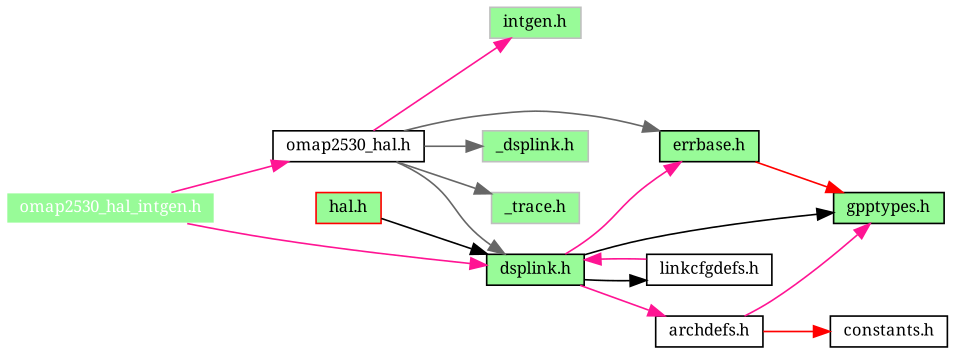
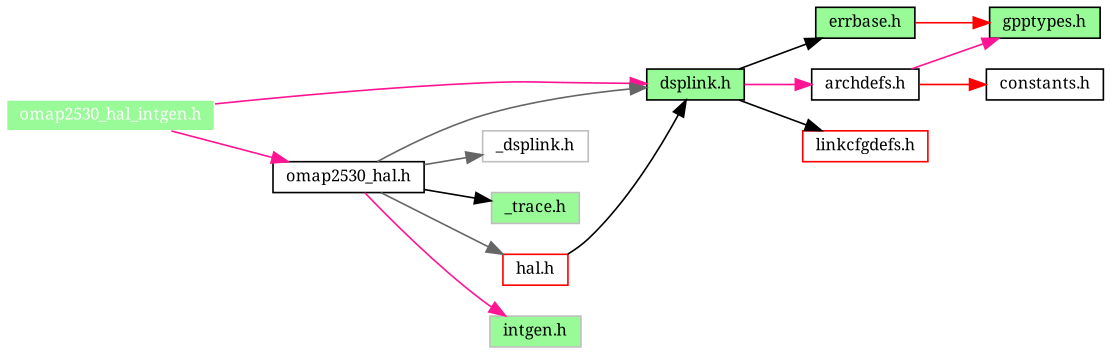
(524, 112) -> (434, 220)
(535, 146) -> (535, 146)
(440, 176) -> (450, 194)
(349, 208) -> (535, 270)
(617, 213) -> (773, 56)
(700, 229) -> none
(624, 259) -> none
(709, 270) -> (865, 146)
